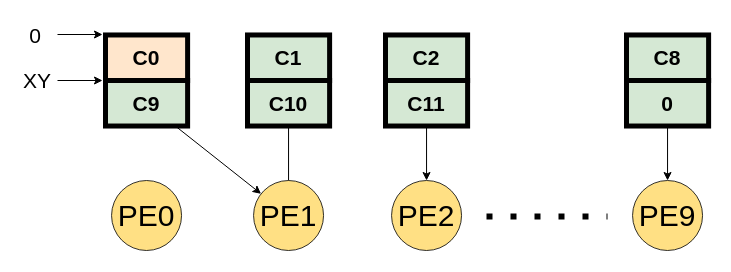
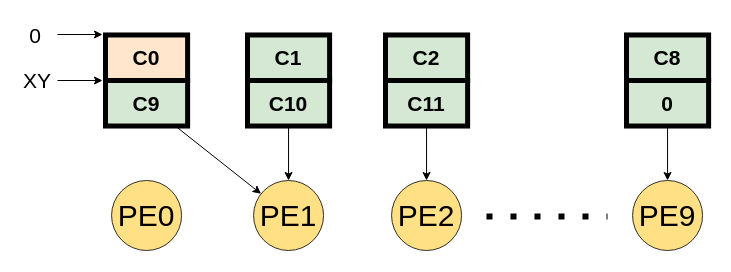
(289, 174) -> (289, 172)
